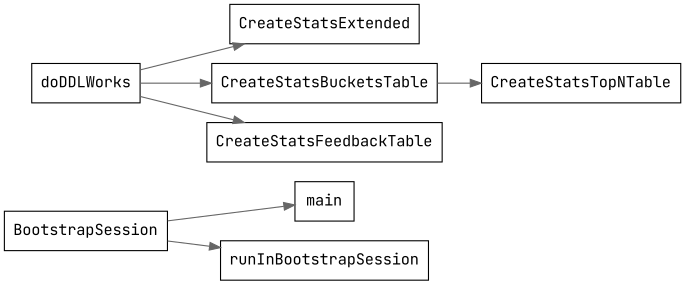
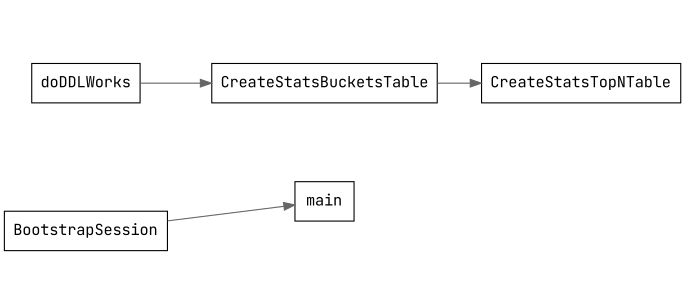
(325, 24) -> none
(325, 142) -> none
(325, 260) -> none
